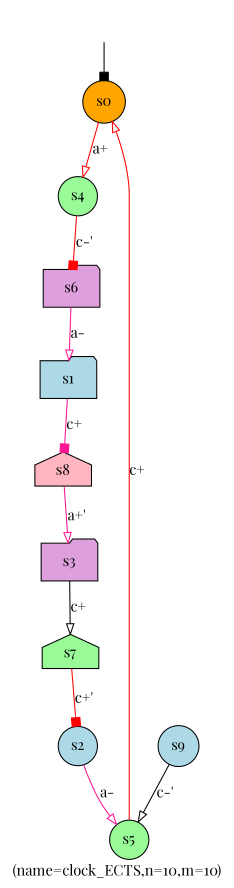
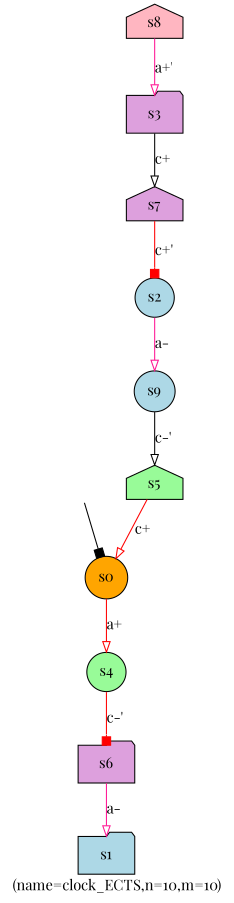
(66, 420) -> none
(71, 653) -> (155, 206)
(95, 792) -> (155, 339)
(129, 840) -> (155, 484)
